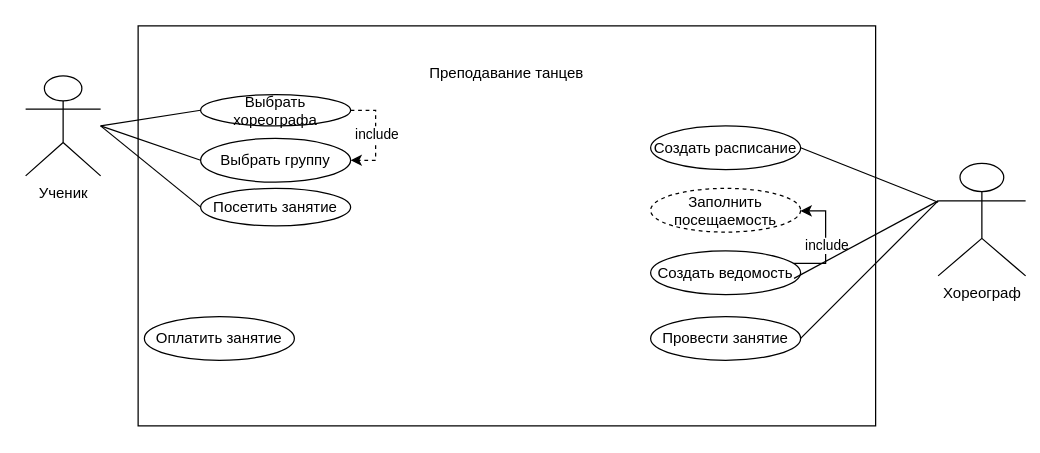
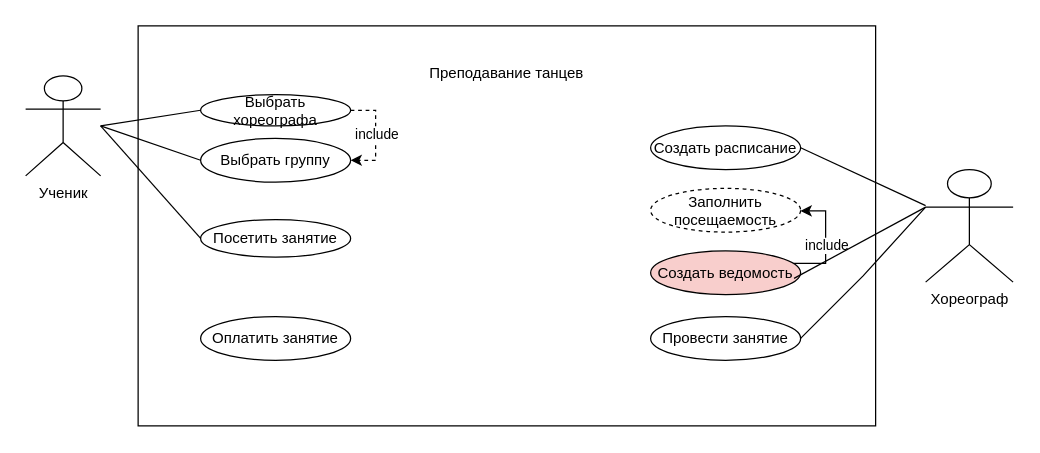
(276, 207) -> (276, 238)
(982, 219) -> (969, 226)
(726, 273) -> (726, 273)
(219, 338) -> (276, 338)
